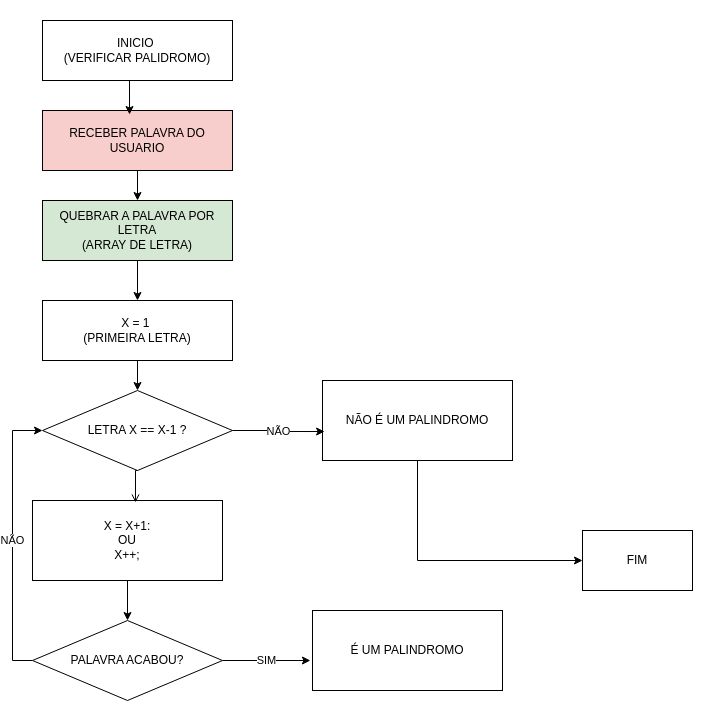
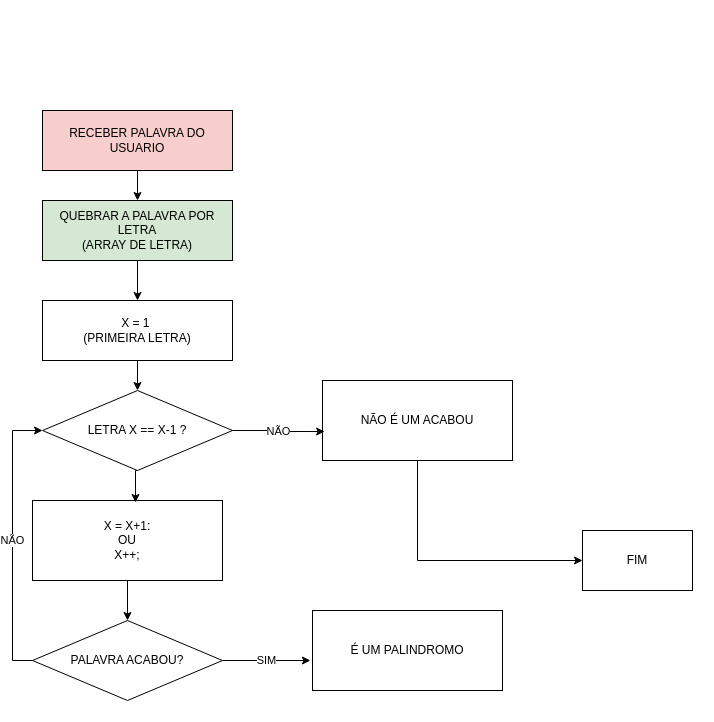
(138, 51) -> none
(130, 90) -> none
(418, 421) -> (418, 421)
(135, 496) -> (135, 494)
